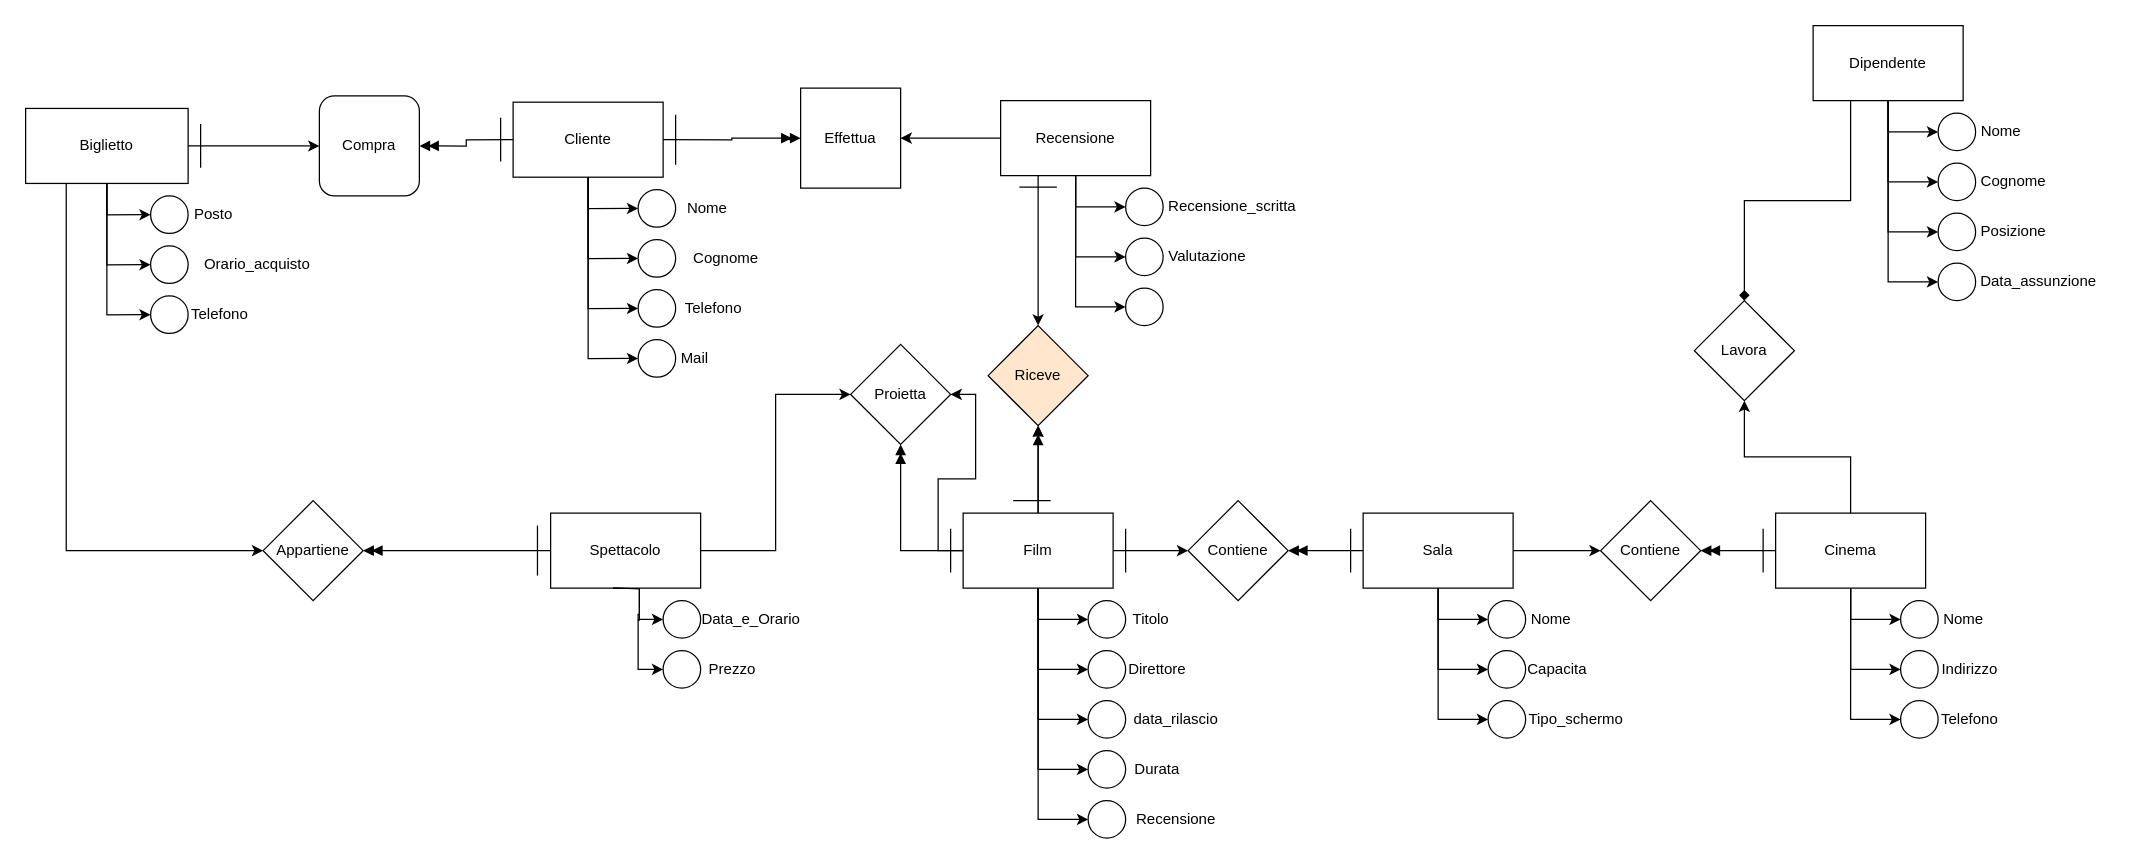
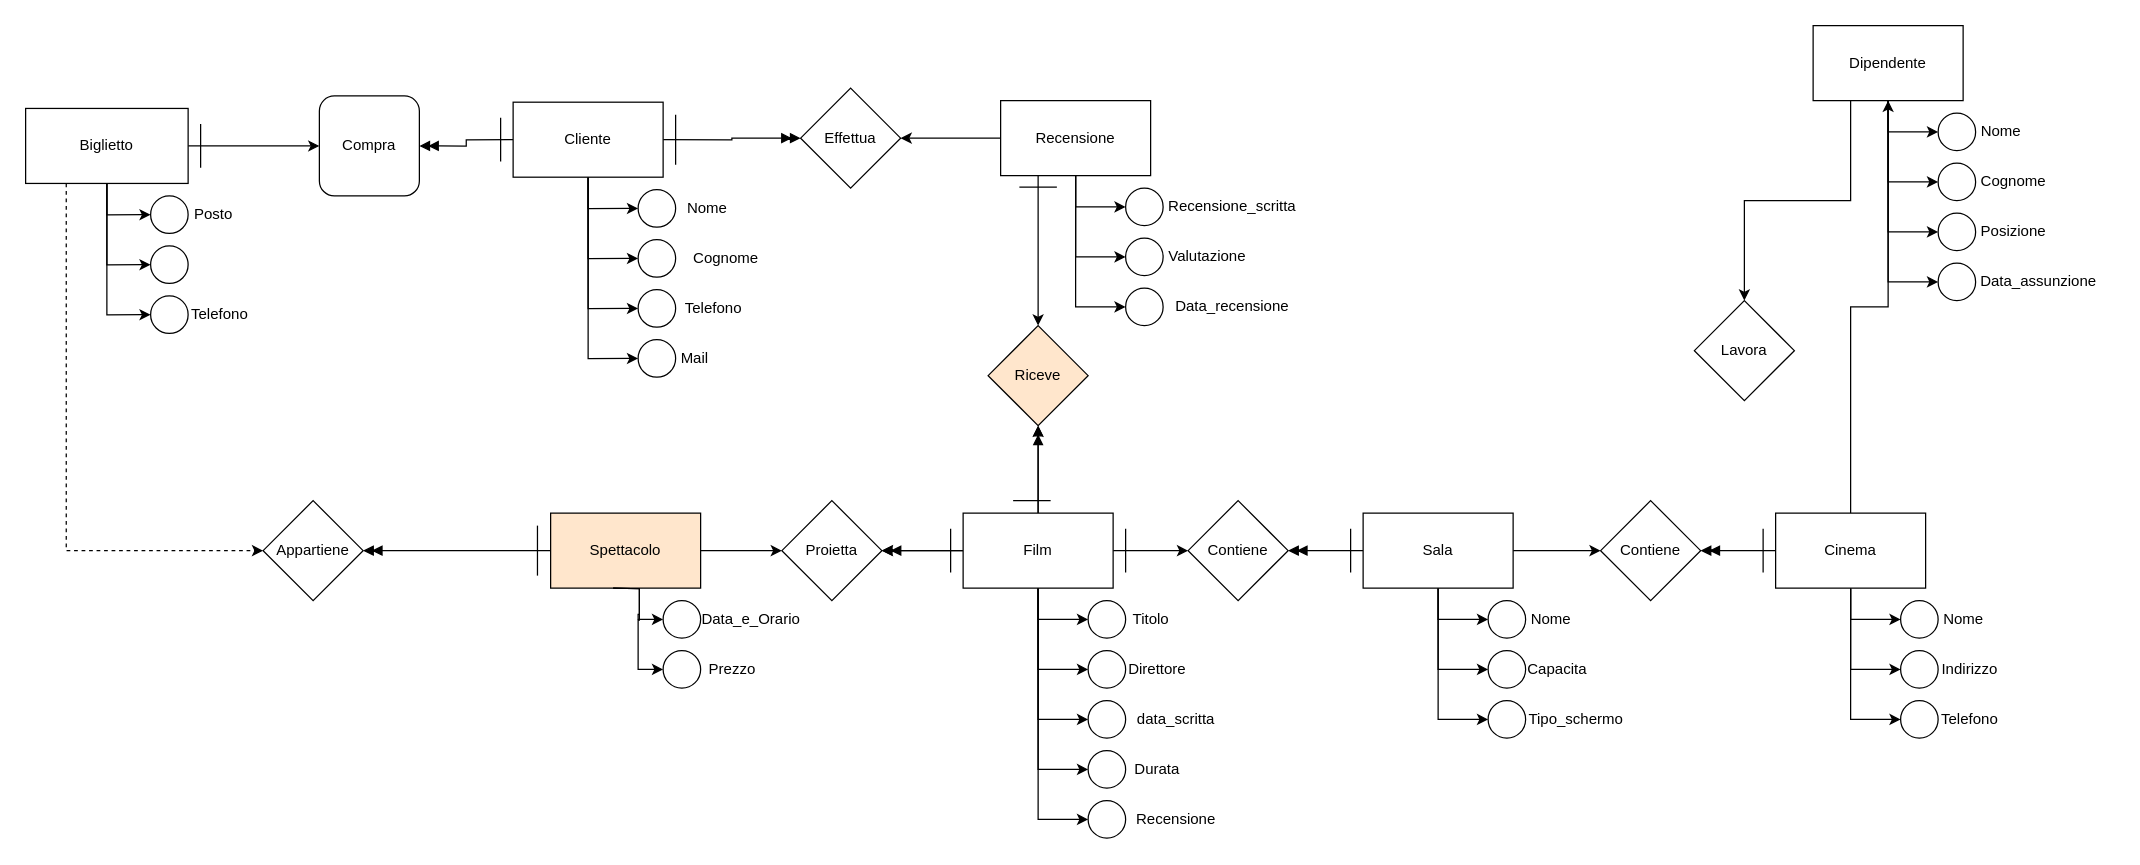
(851, 138) -> (851, 138)
(257, 265) -> none
(1744, 290) -> (1744, 291)
none -> (1232, 307)
(901, 394) -> (832, 551)
(1774, 457) -> (1851, 353)
(66, 462) -> (66, 462)
(626, 551) -> (626, 551)
(1176, 719) -> (1176, 719)
